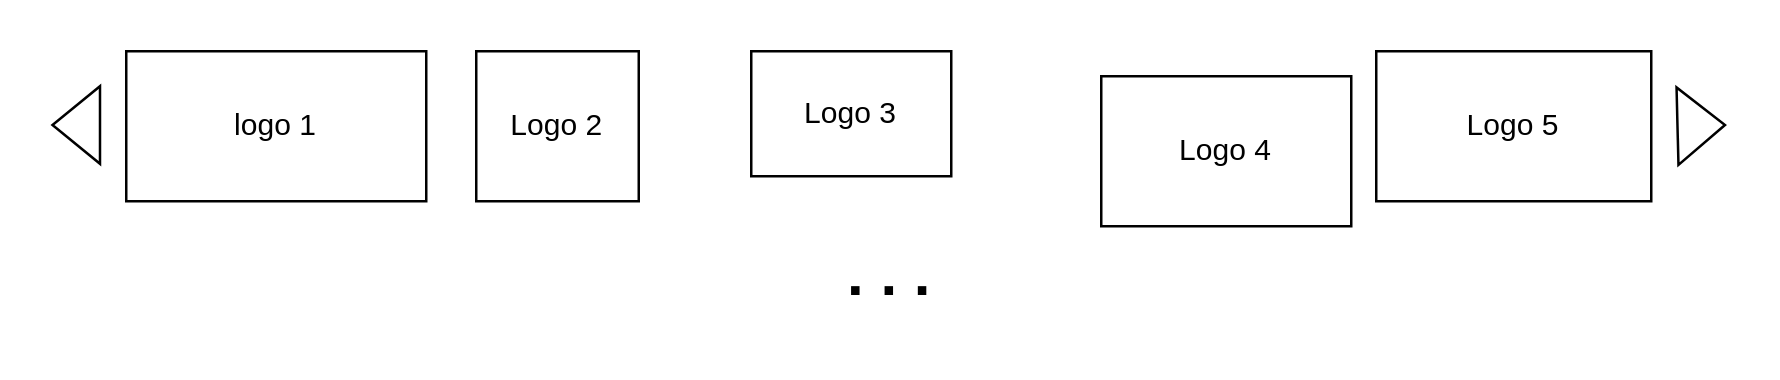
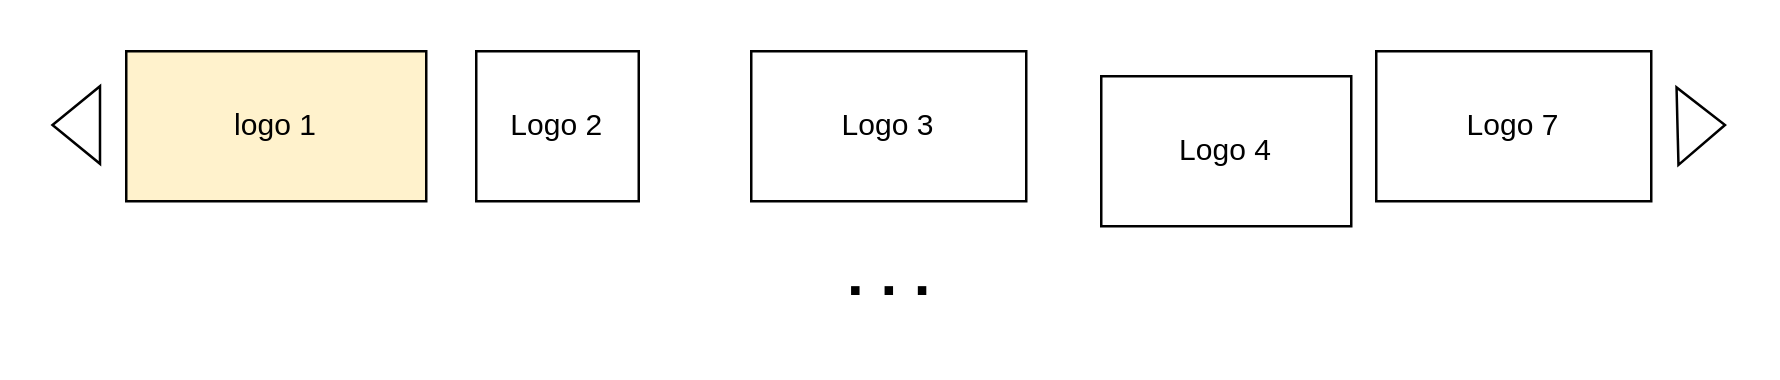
(851, 114) -> (889, 126)
(276, 126) -> (276, 126)
(1514, 126) -> (1514, 126)
